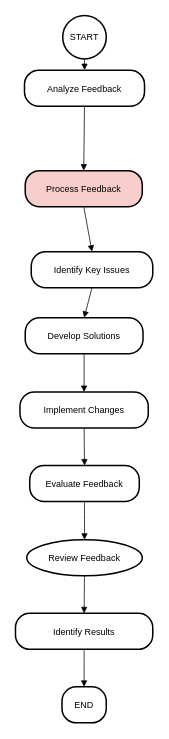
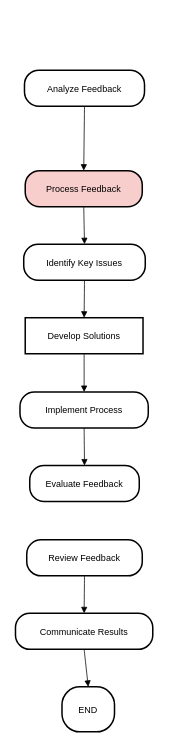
(84, 37) -> none
(84, 60) -> none
(92, 270) -> (84, 262)
(84, 336) -> (84, 336)
(84, 410) -> (84, 410)
(84, 517) -> none
(84, 558) -> (84, 558)
(84, 632) -> (84, 632)
(84, 705) -> (88, 709)
